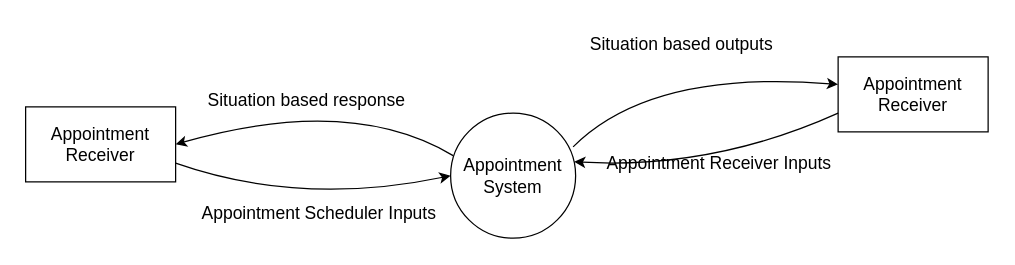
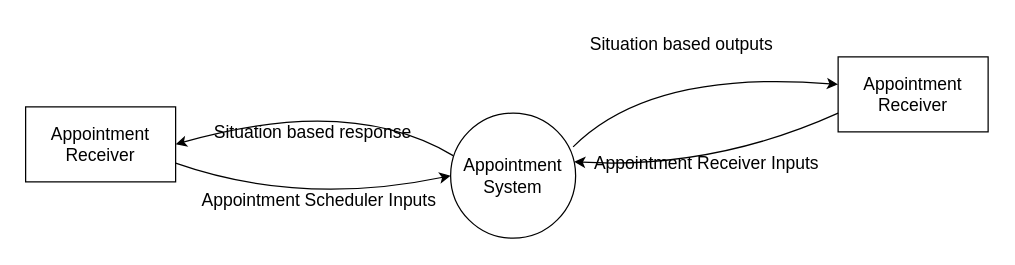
(307, 101) -> (313, 132)
(719, 163) -> (707, 163)
(319, 213) -> (319, 201)
